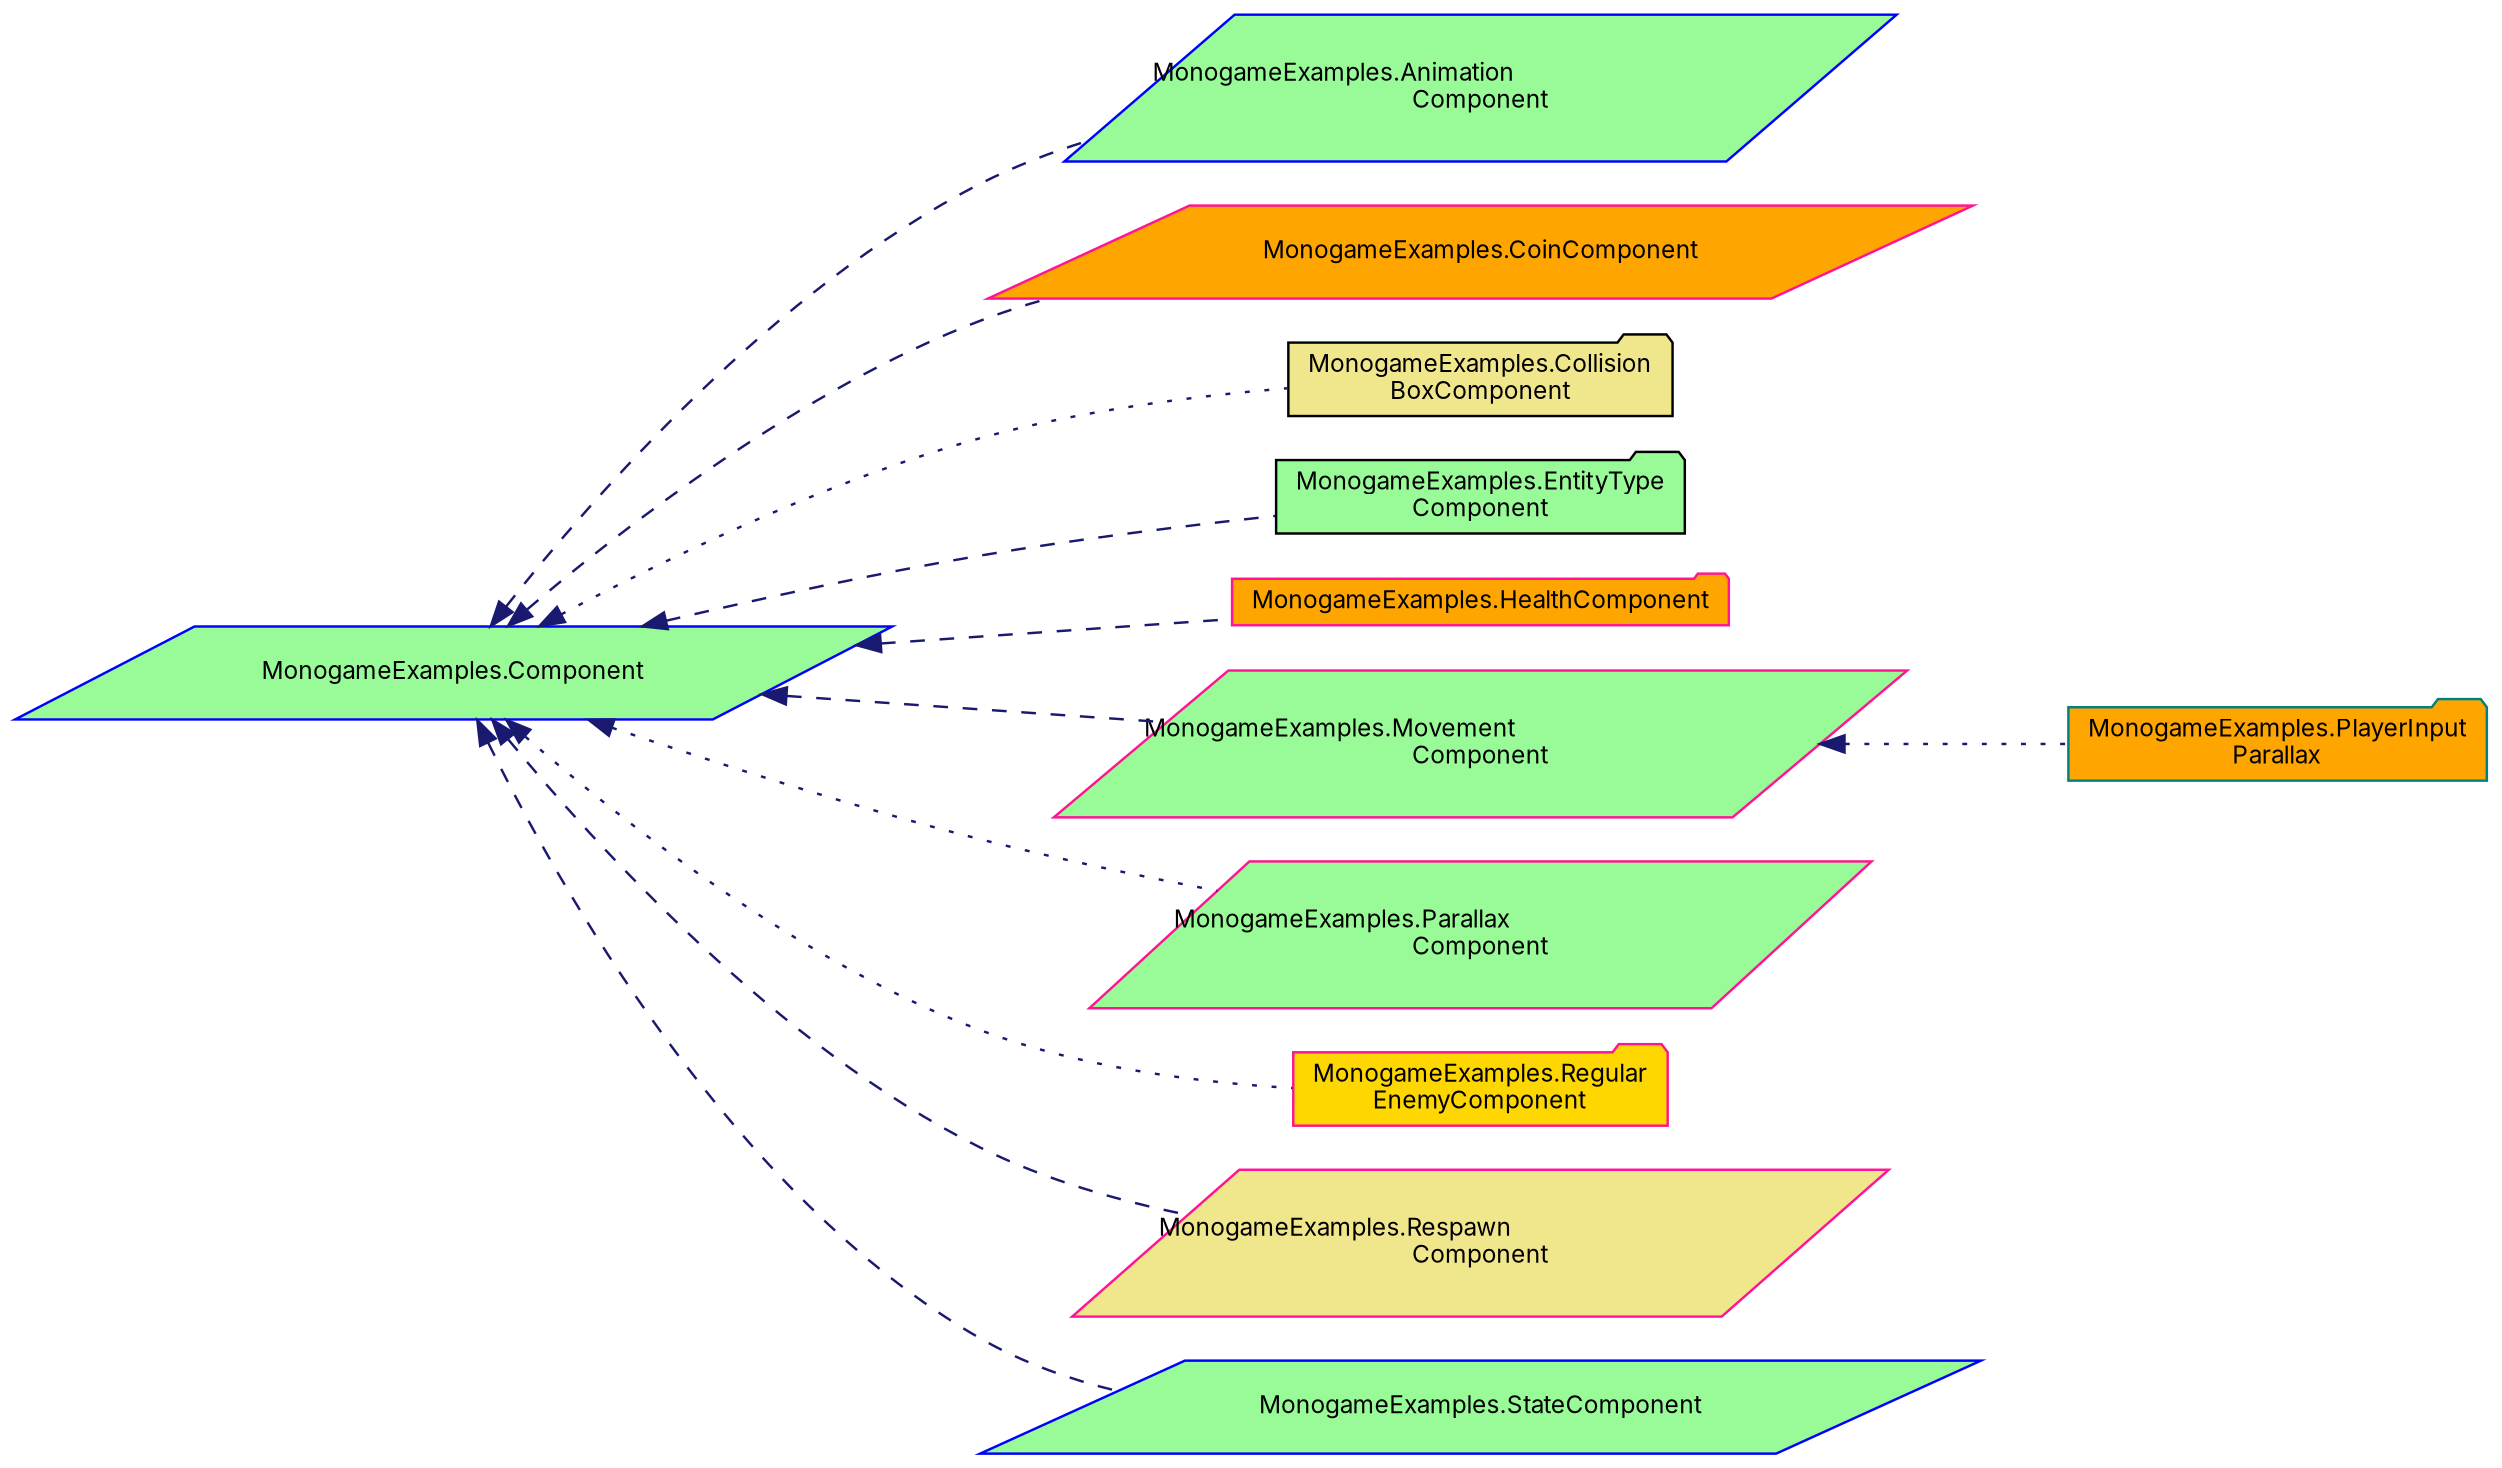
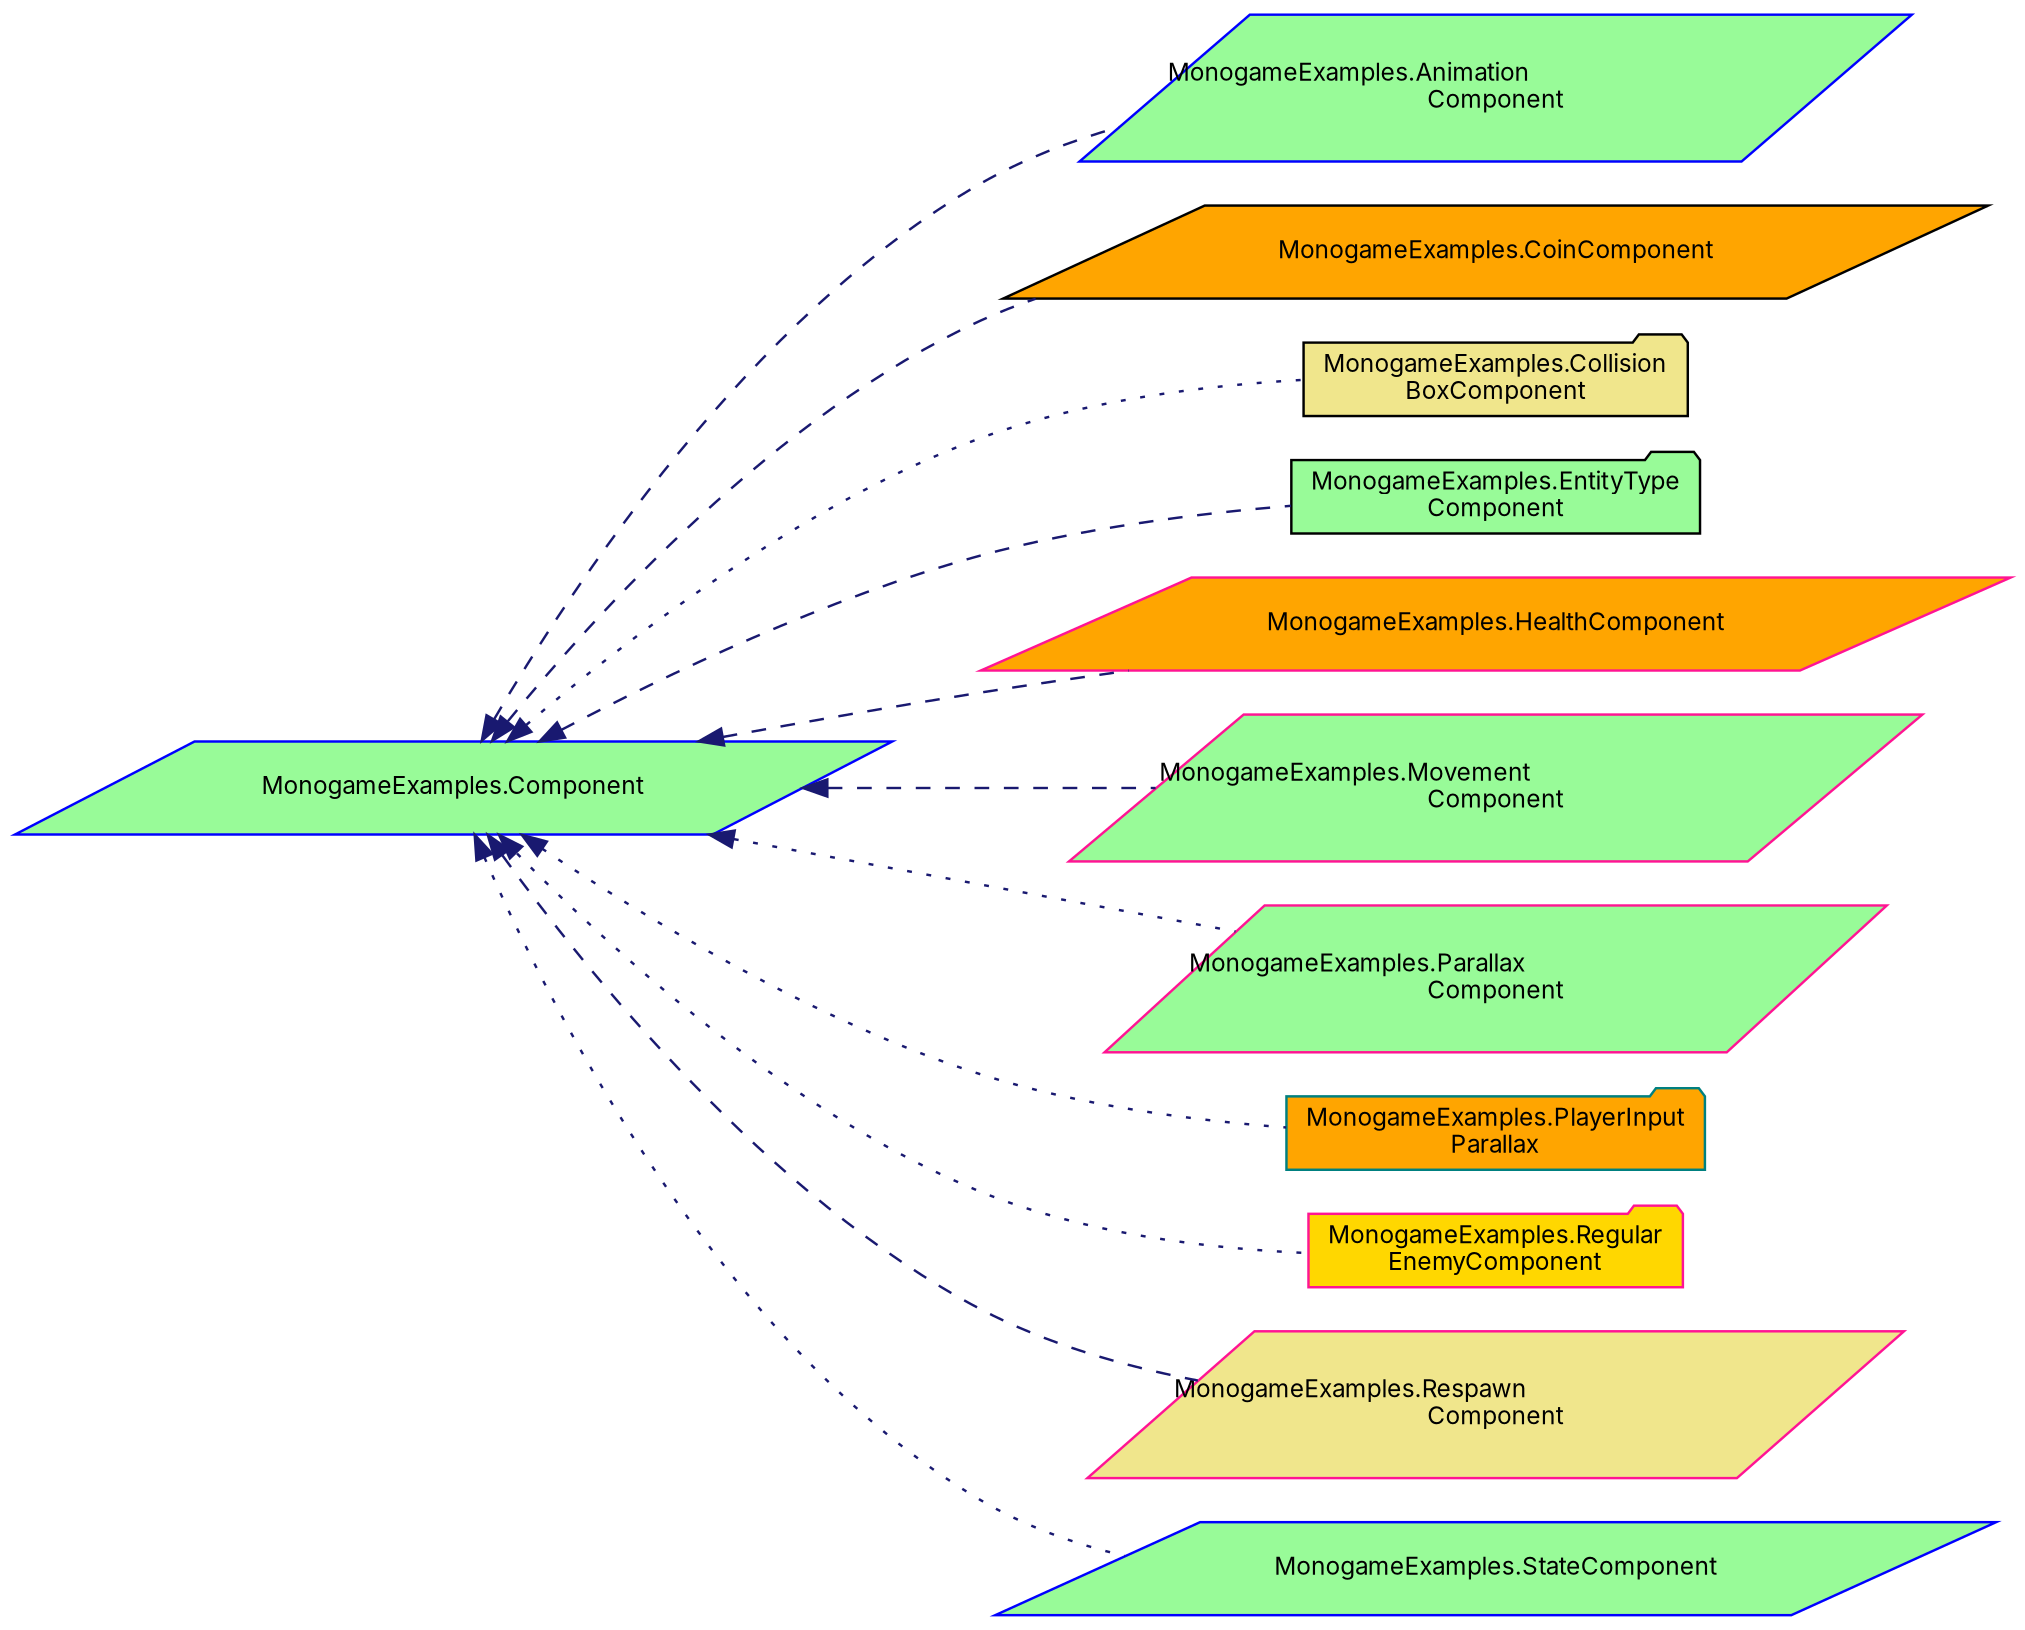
(1480, 252) -> (1496, 252)
(1480, 602) -> (1496, 624)
(1956, 744) -> (894, 1042)
(740, 1132) -> (734, 1277)
